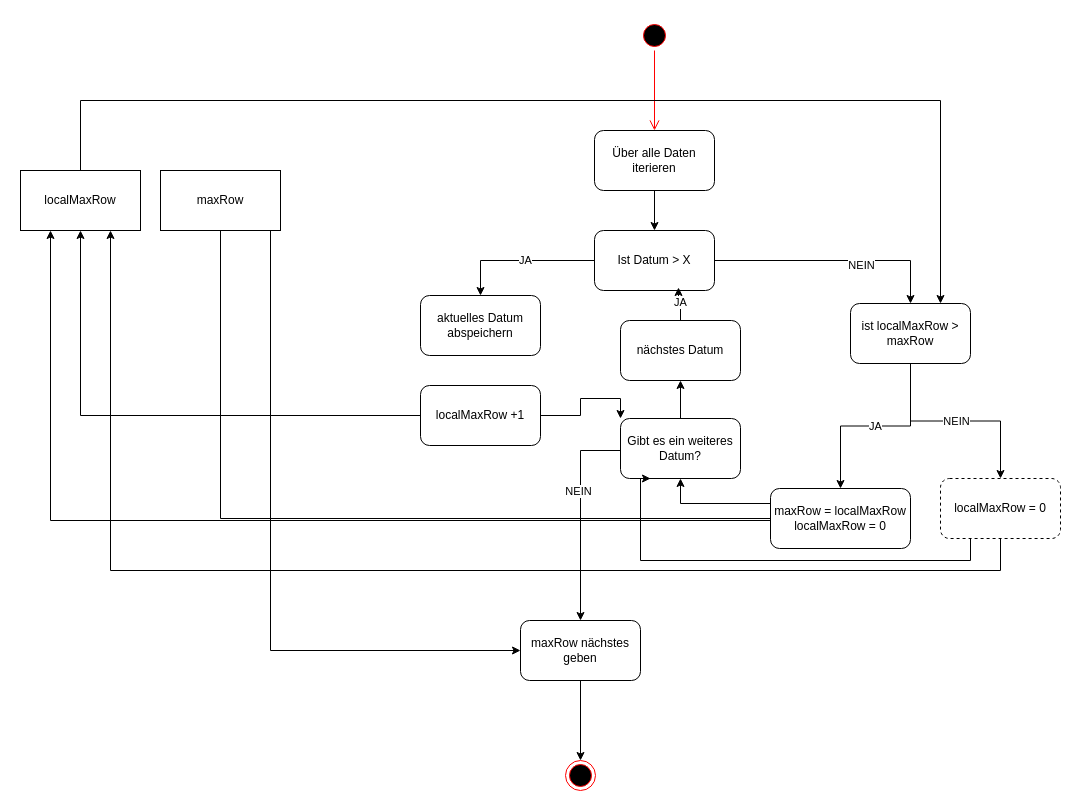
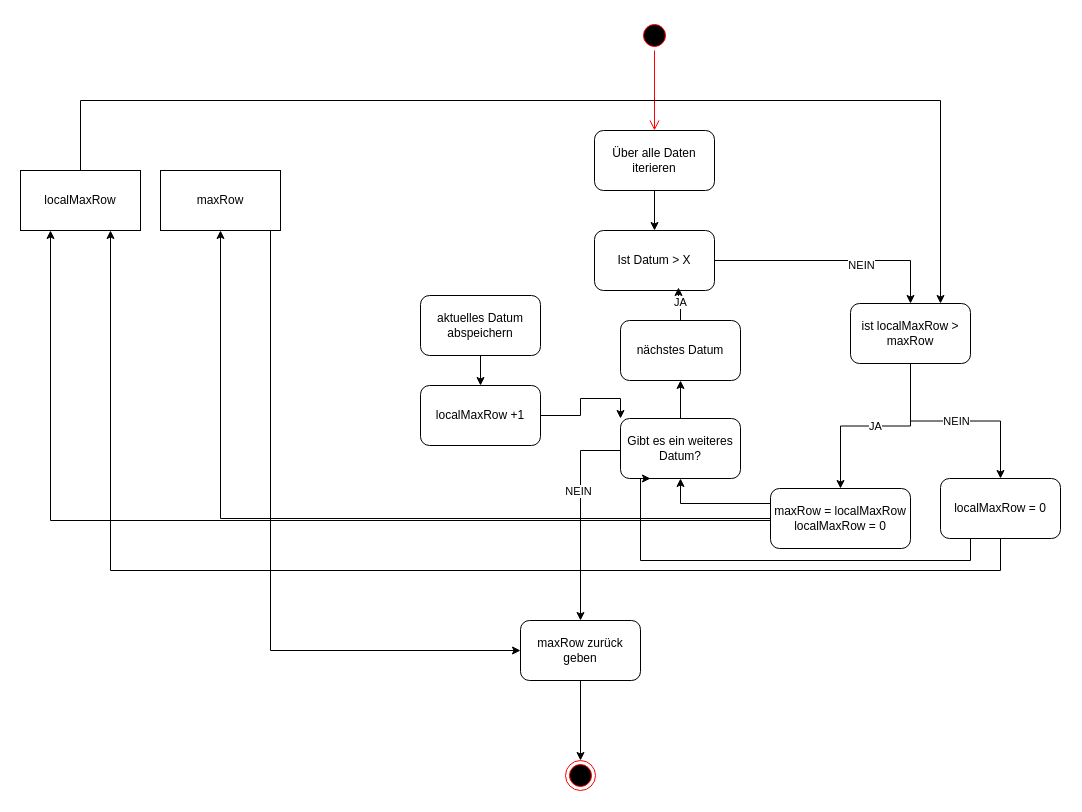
(221, 236) -> (221, 238)
(524, 261) -> none
none -> (481, 375)
(162, 416) -> none
(1001, 509) -> (1001, 509)
(581, 651) -> (581, 651)
